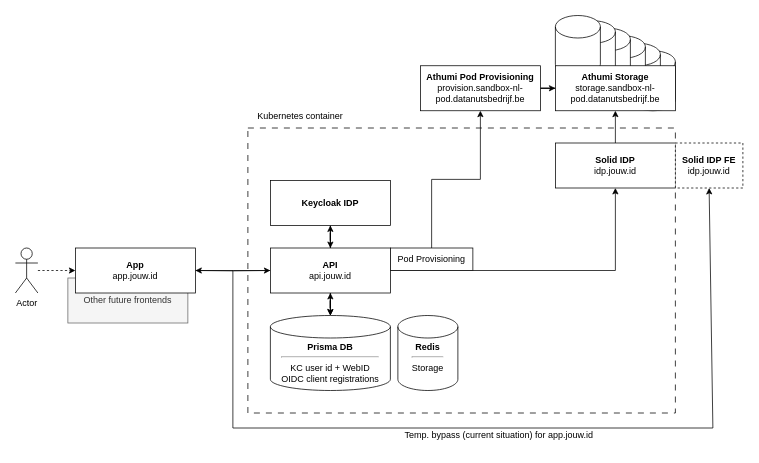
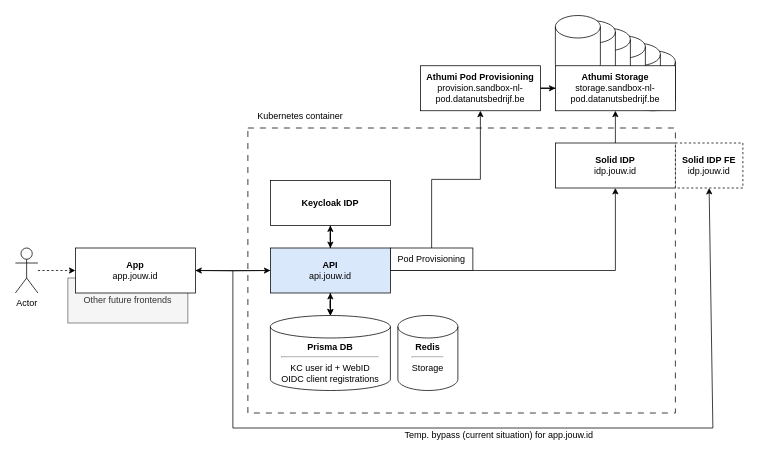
(330, 270) -> (330, 270)
